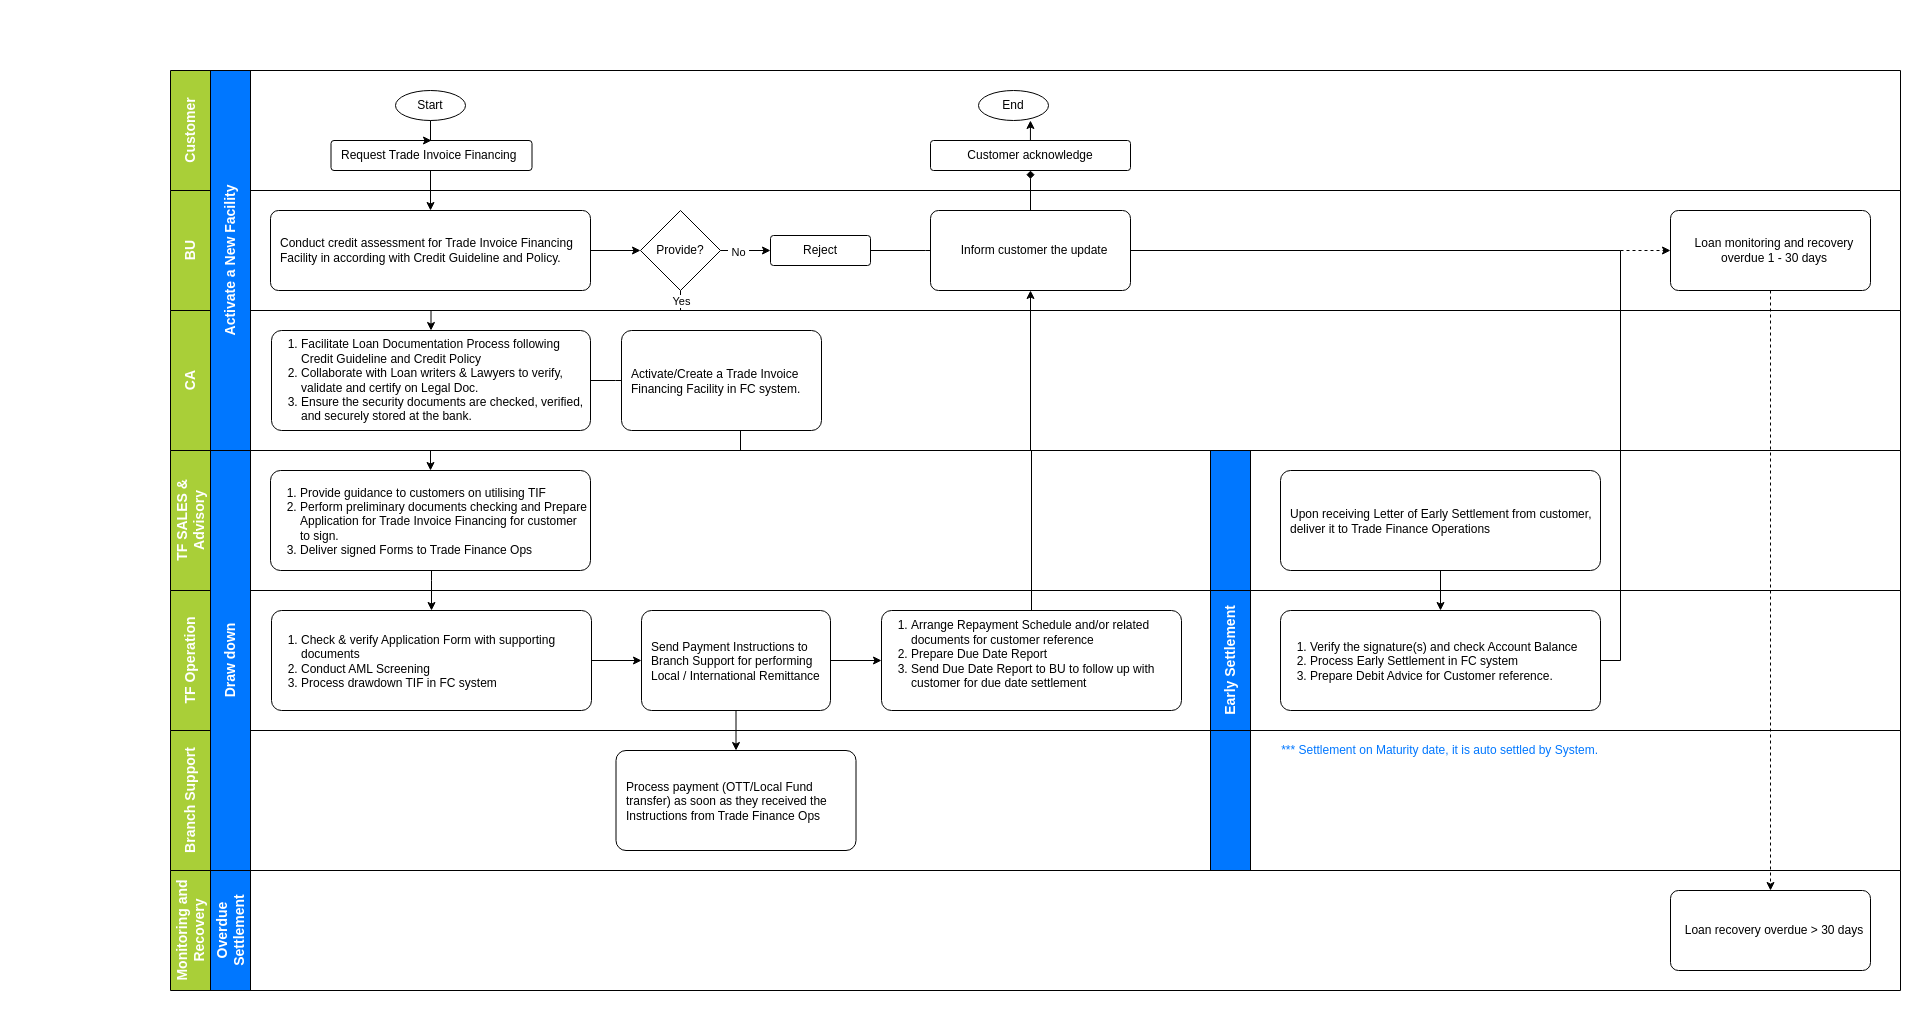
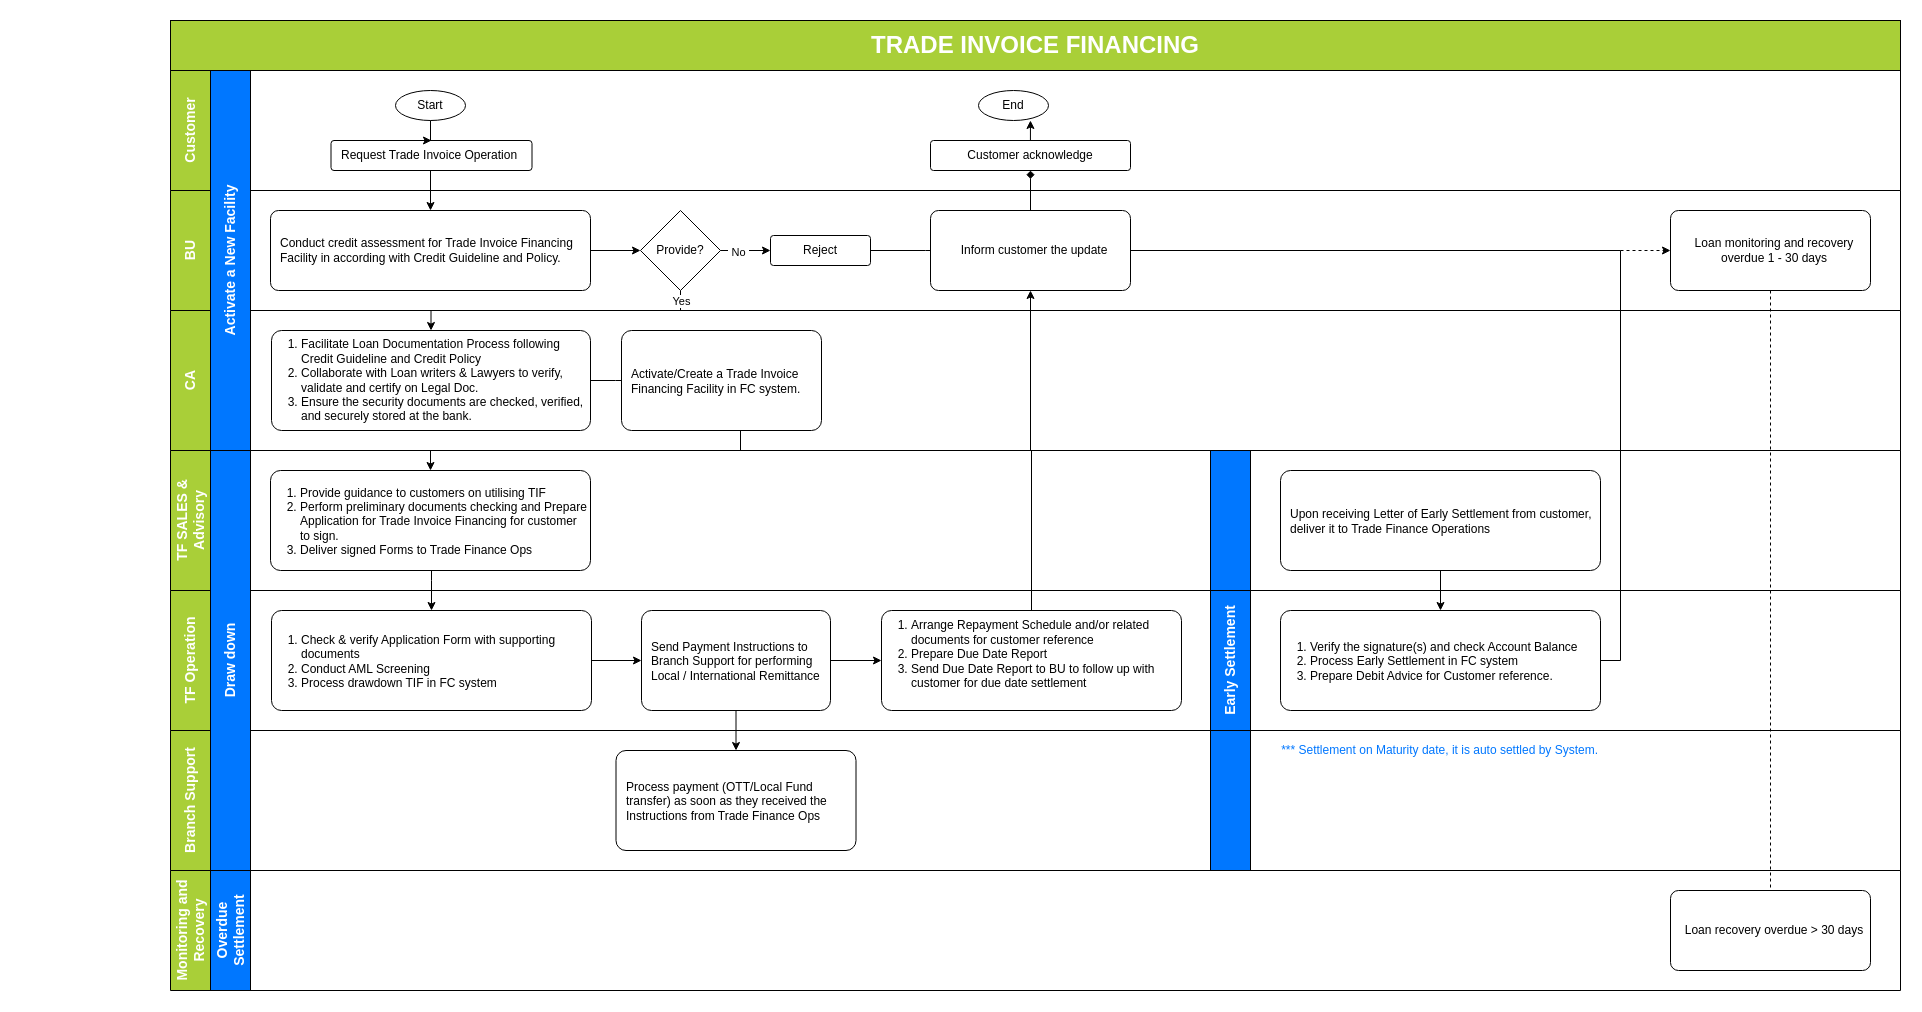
none -> (1036, 46)
(436, 156) -> (437, 156)
(1771, 882) -> (1771, 886)
